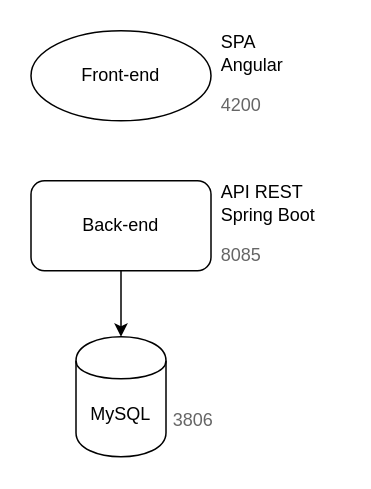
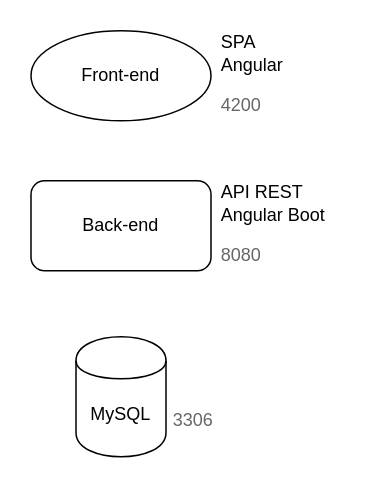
(272, 203) -> (277, 203)
(241, 256) -> (241, 256)
(121, 299) -> none
(193, 421) -> (193, 421)
